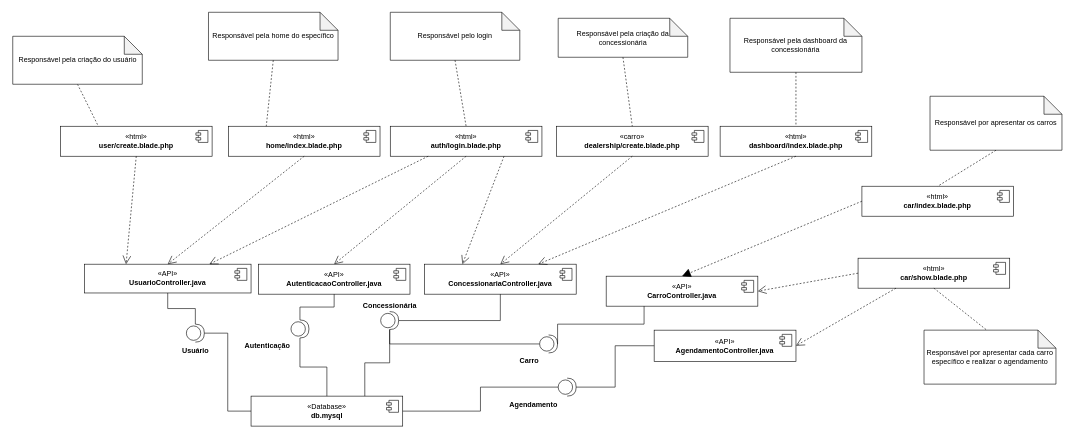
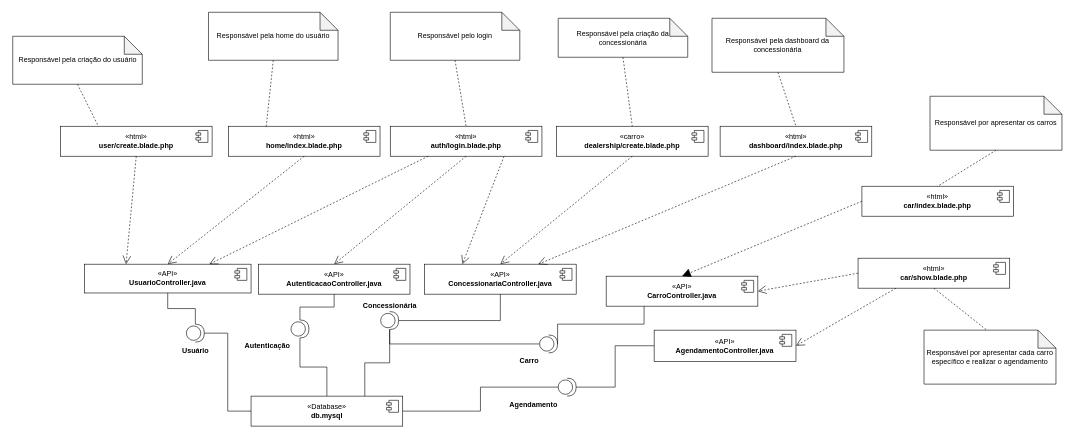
(273, 36) -> (273, 36)
(796, 45) -> (778, 45)
